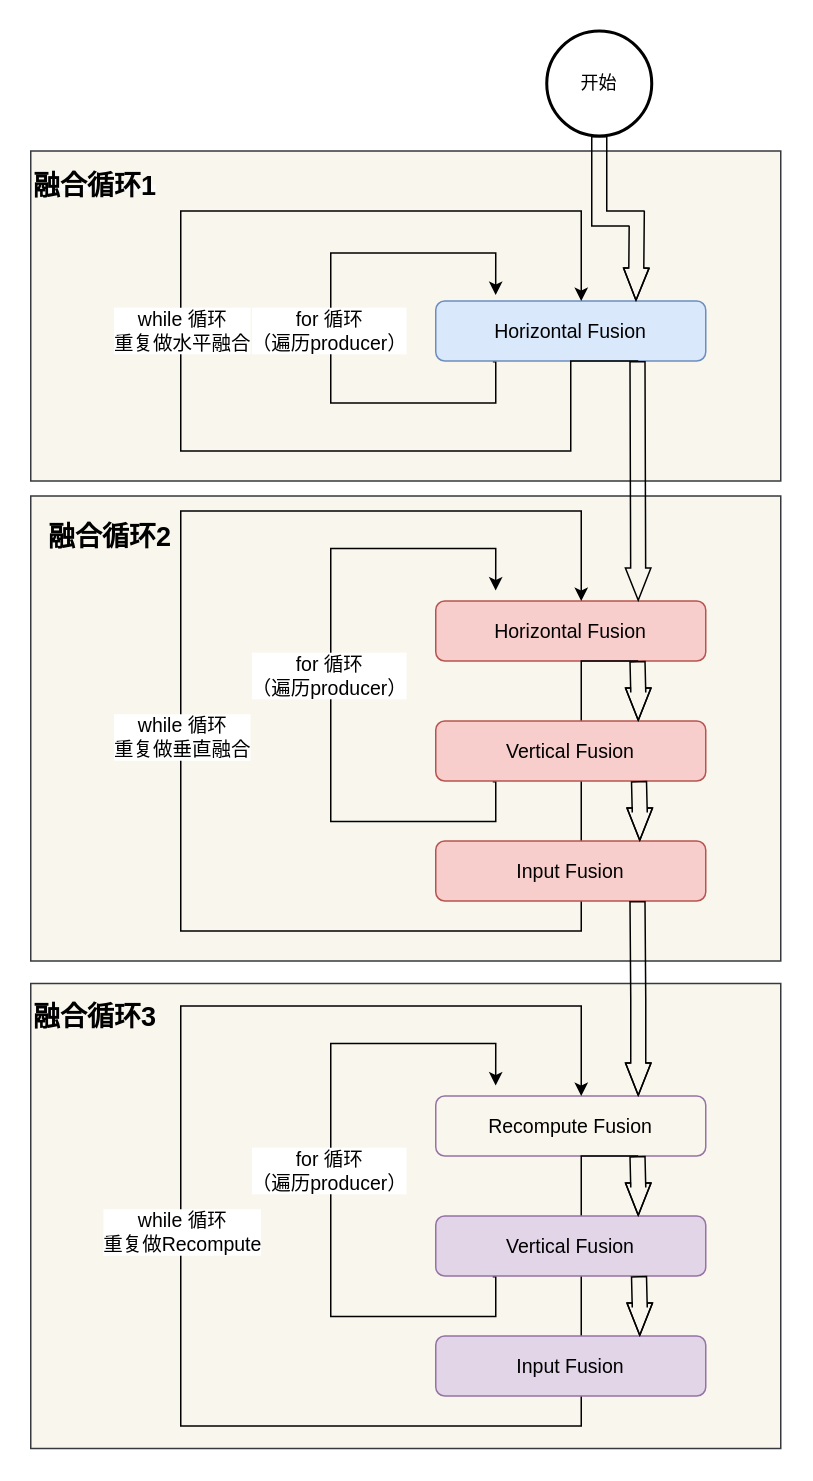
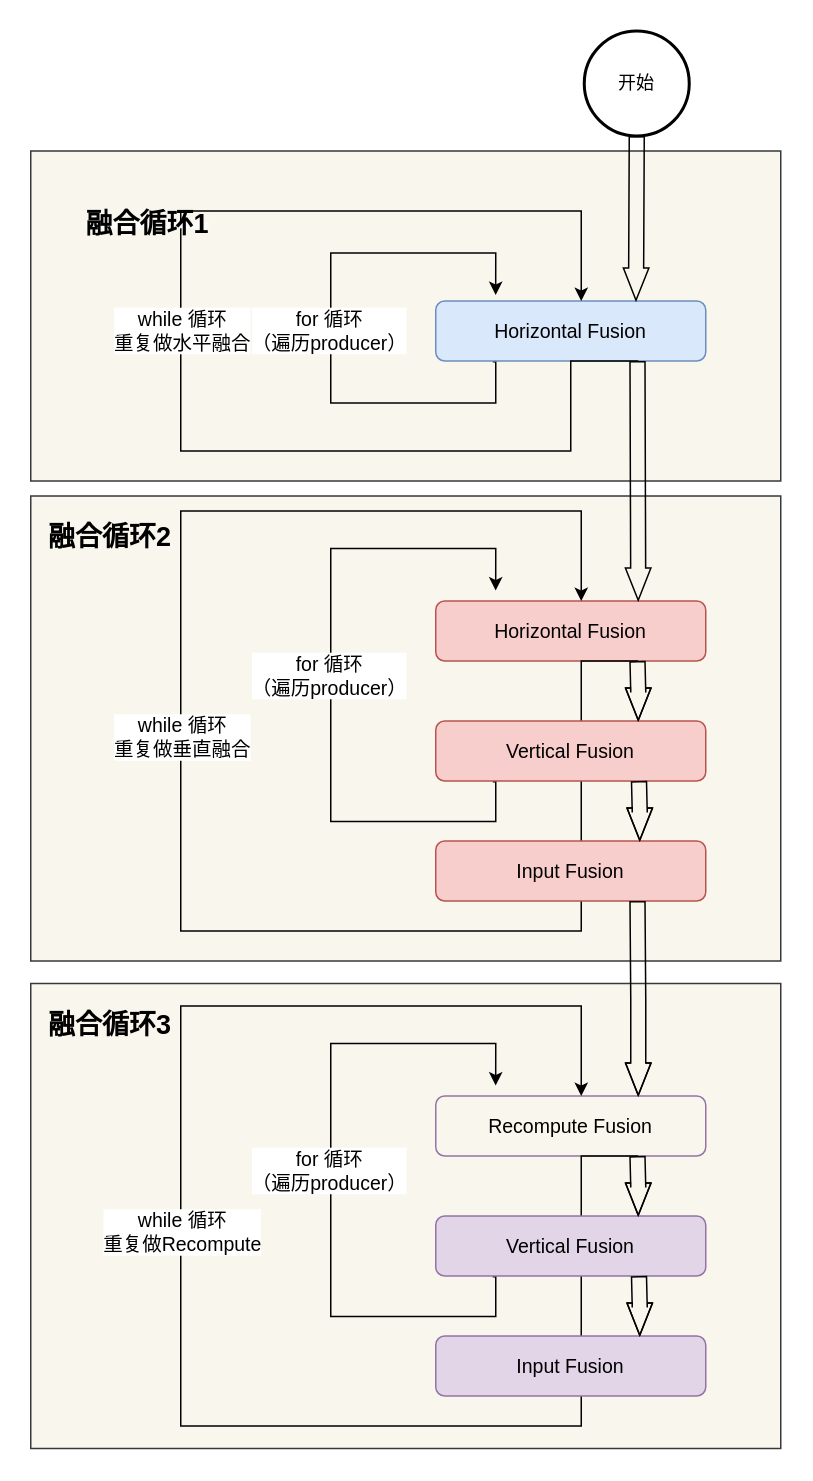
(599, 83) -> (637, 83)
(98, 190) -> (151, 227)
(98, 1021) -> (113, 1028)
